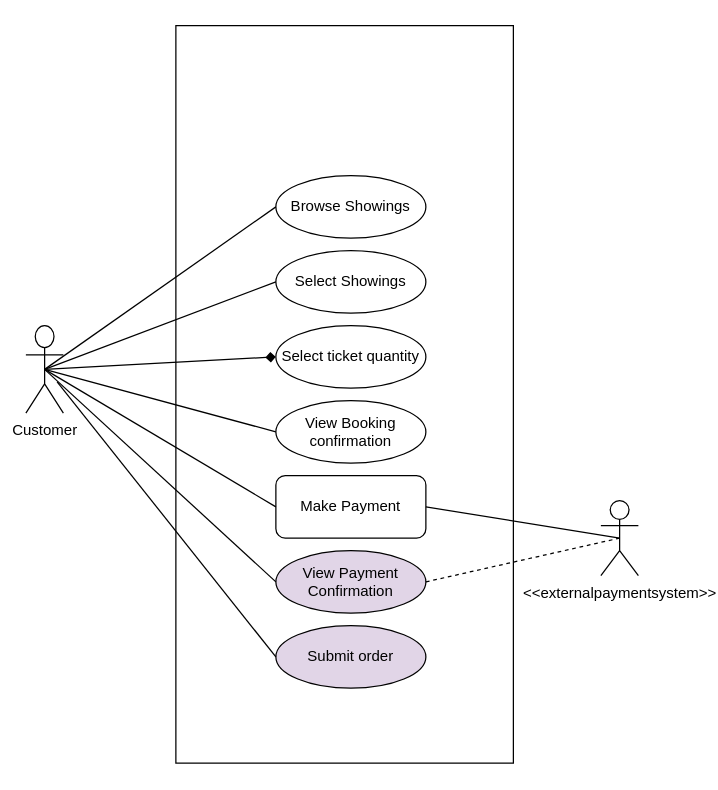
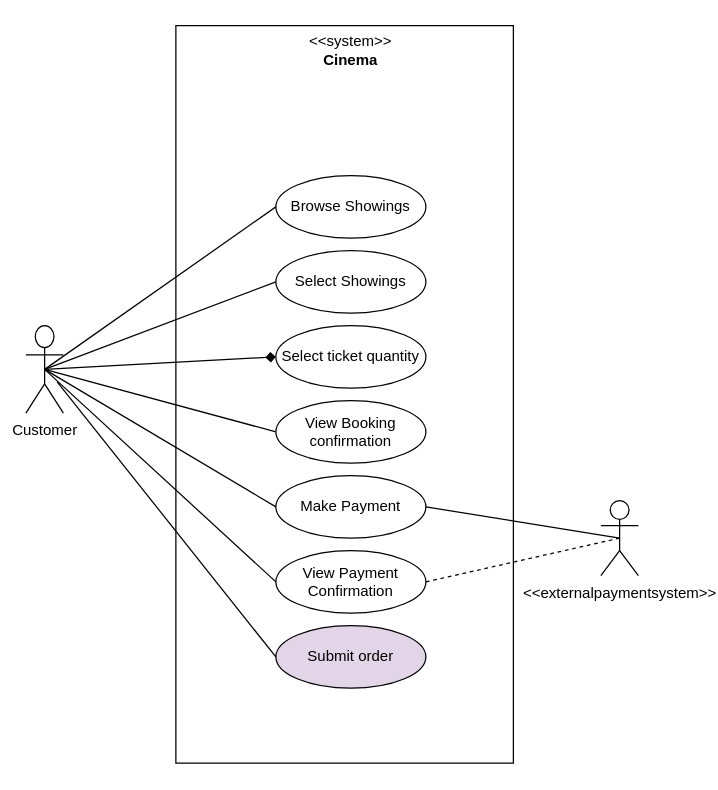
none -> (351, 51)
(351, 507) -> (351, 507)
(351, 582) -> (351, 582)
